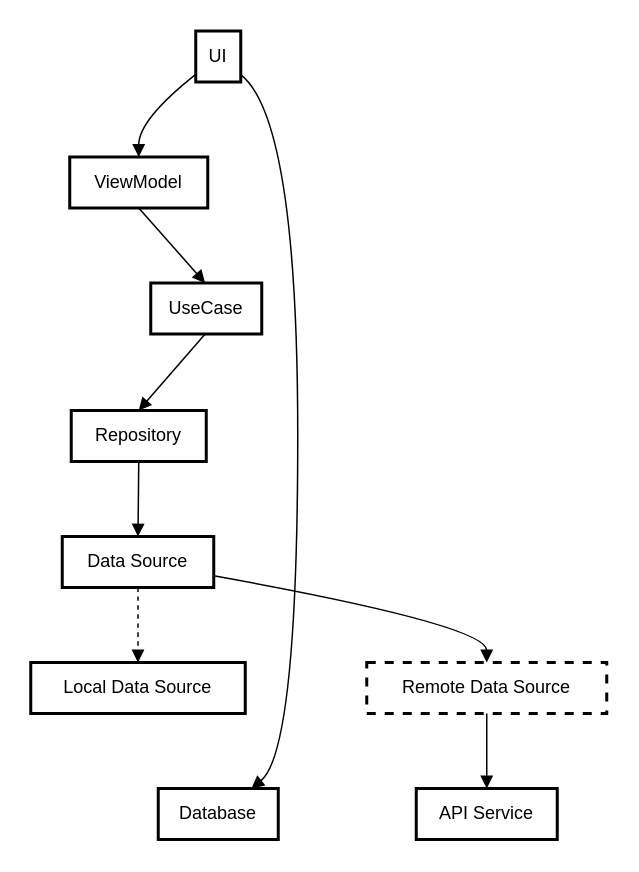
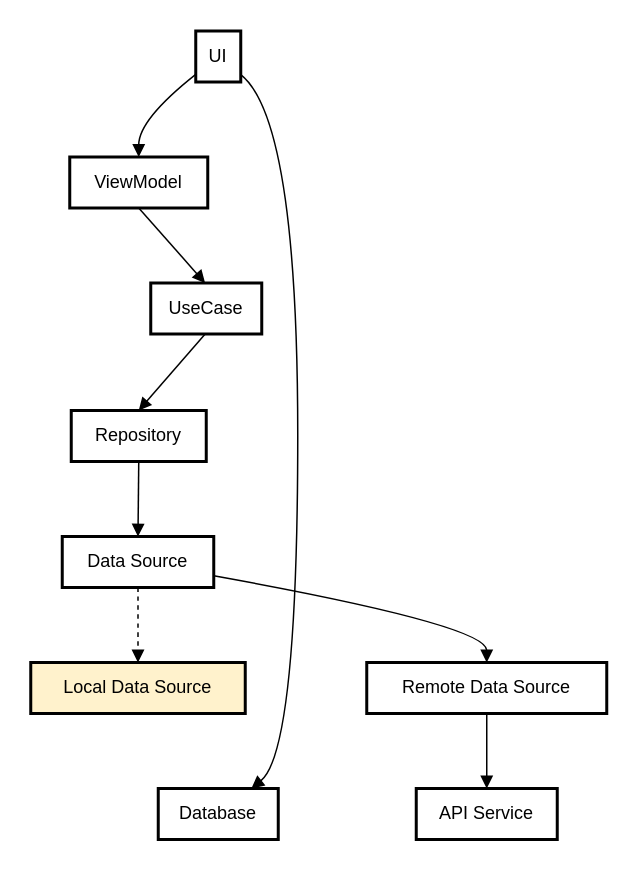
(138, 688) -> (138, 688)
(487, 688) -> (487, 688)
